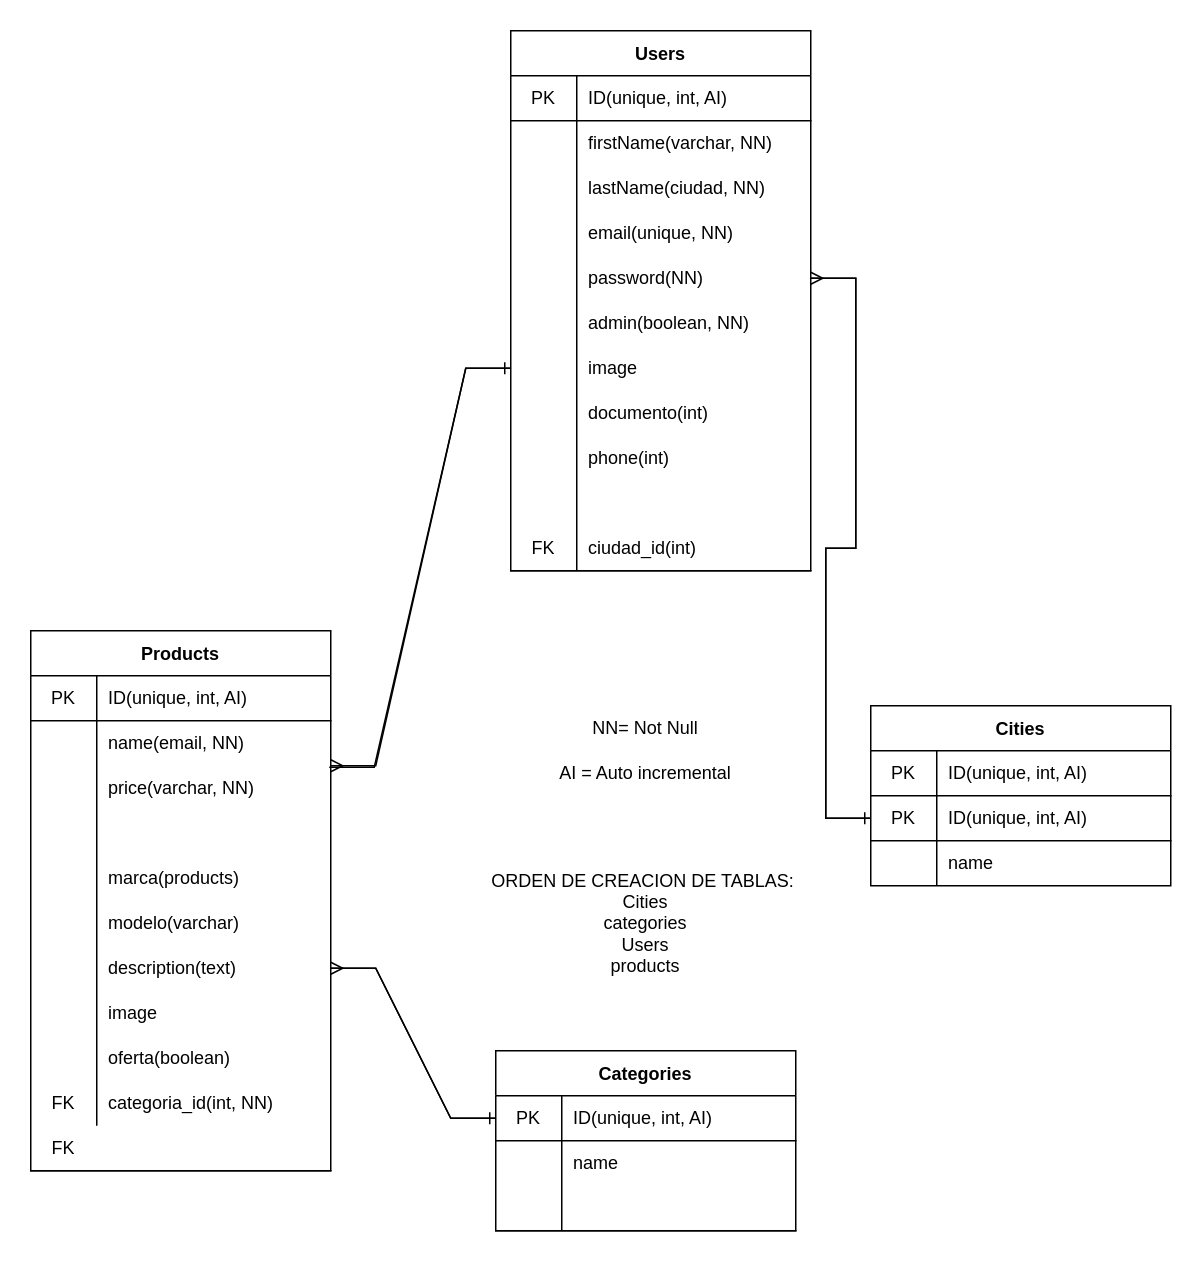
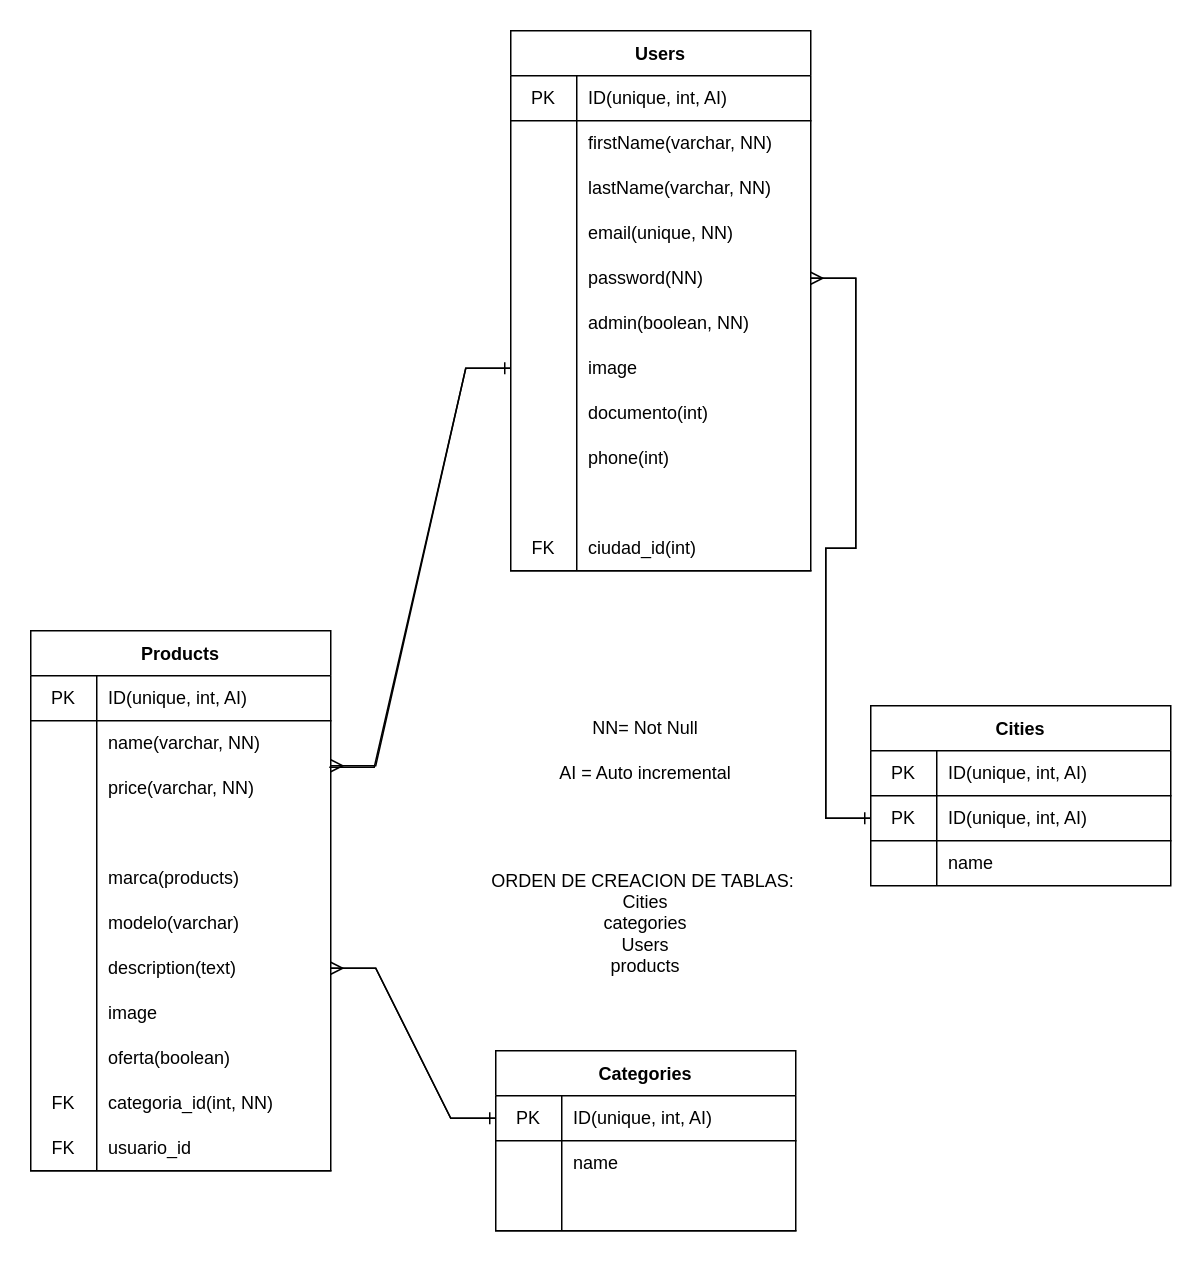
(680, 188) -> (688, 188)
(175, 743) -> (190, 743)
none -> (214, 1148)
